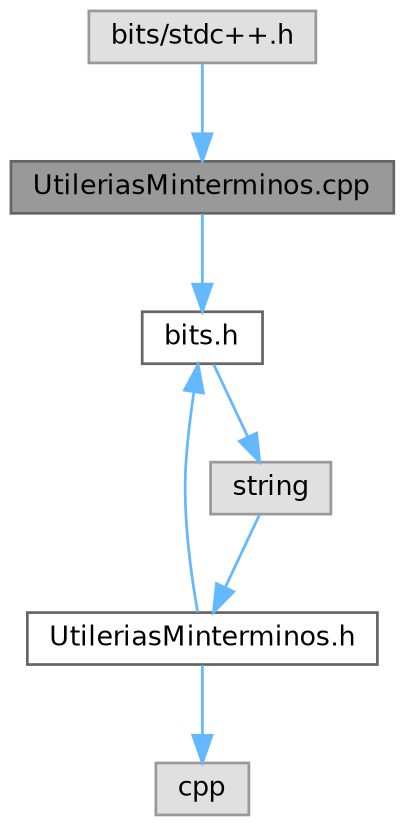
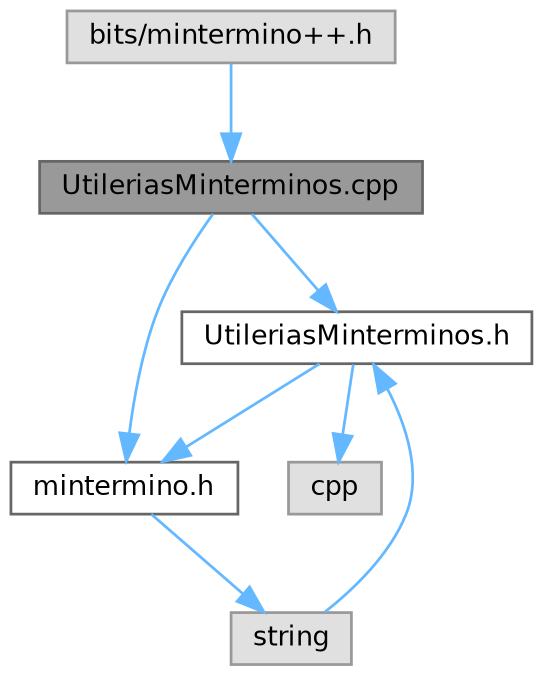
(202, 37) -> (231, 37)
none -> (285, 252)
(202, 338) -> (124, 488)
